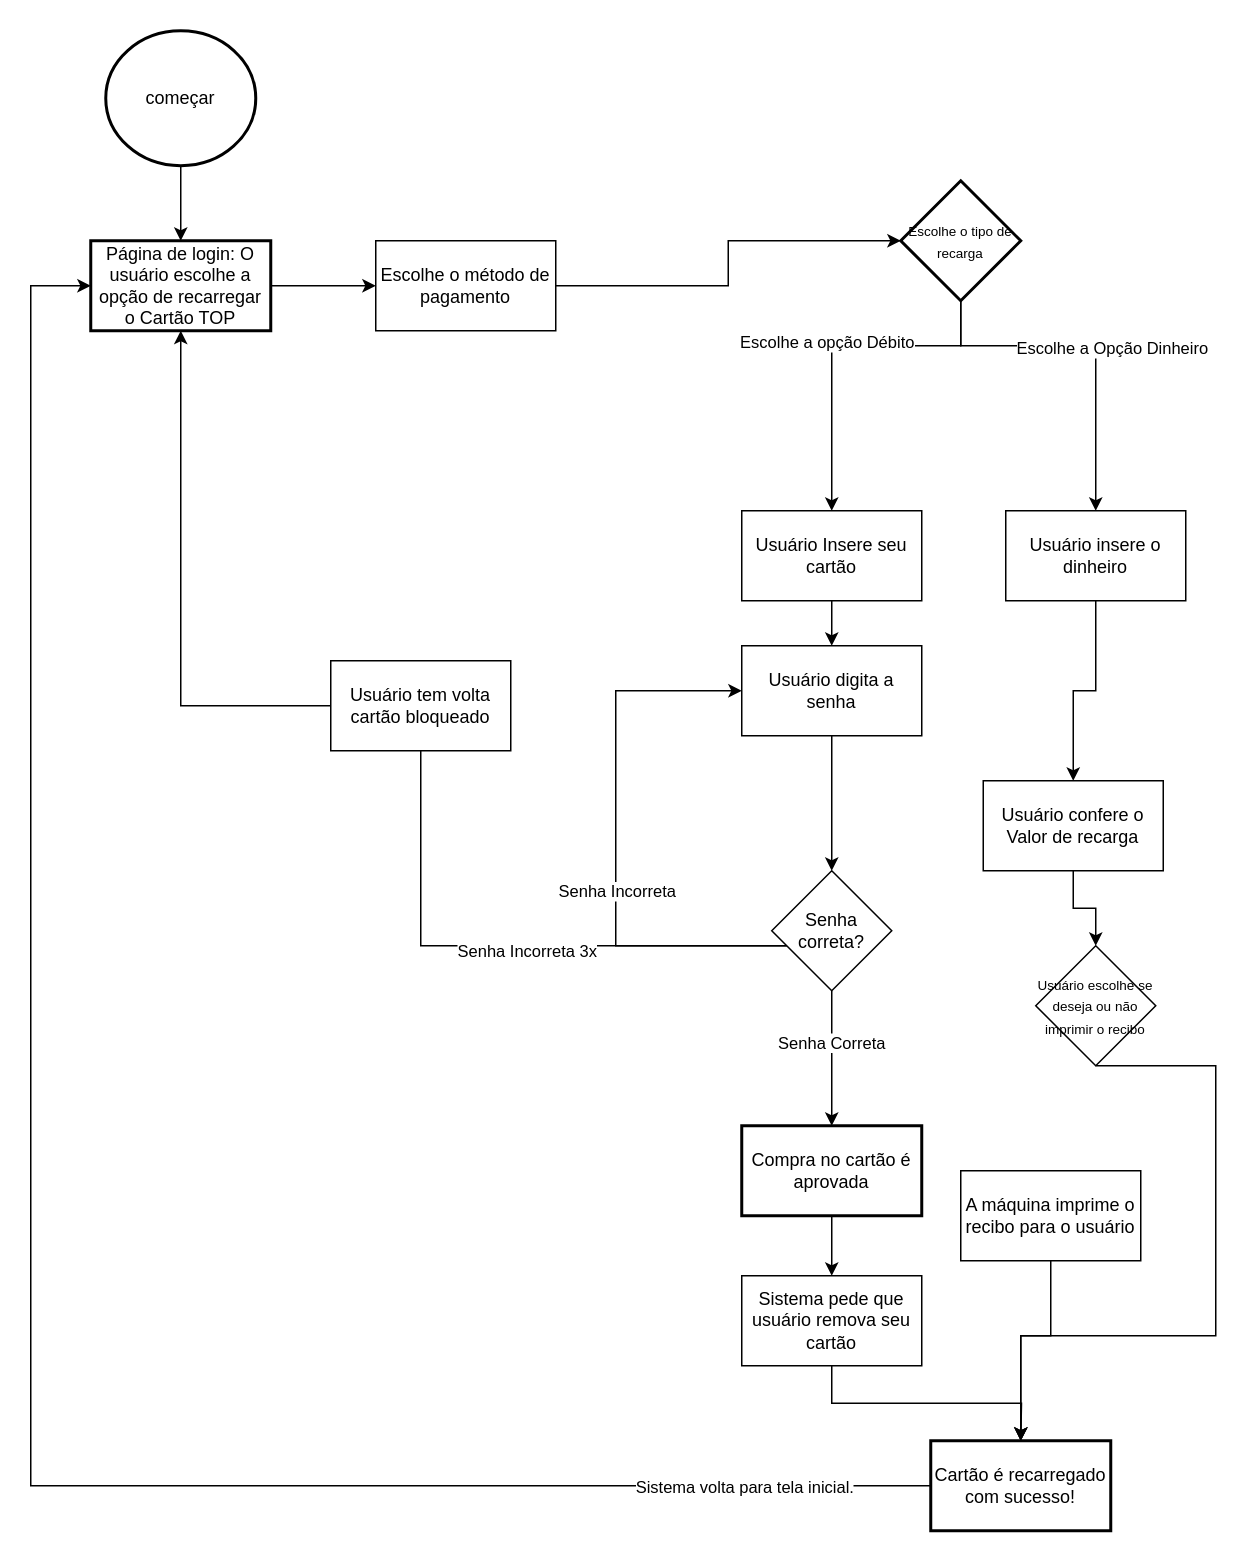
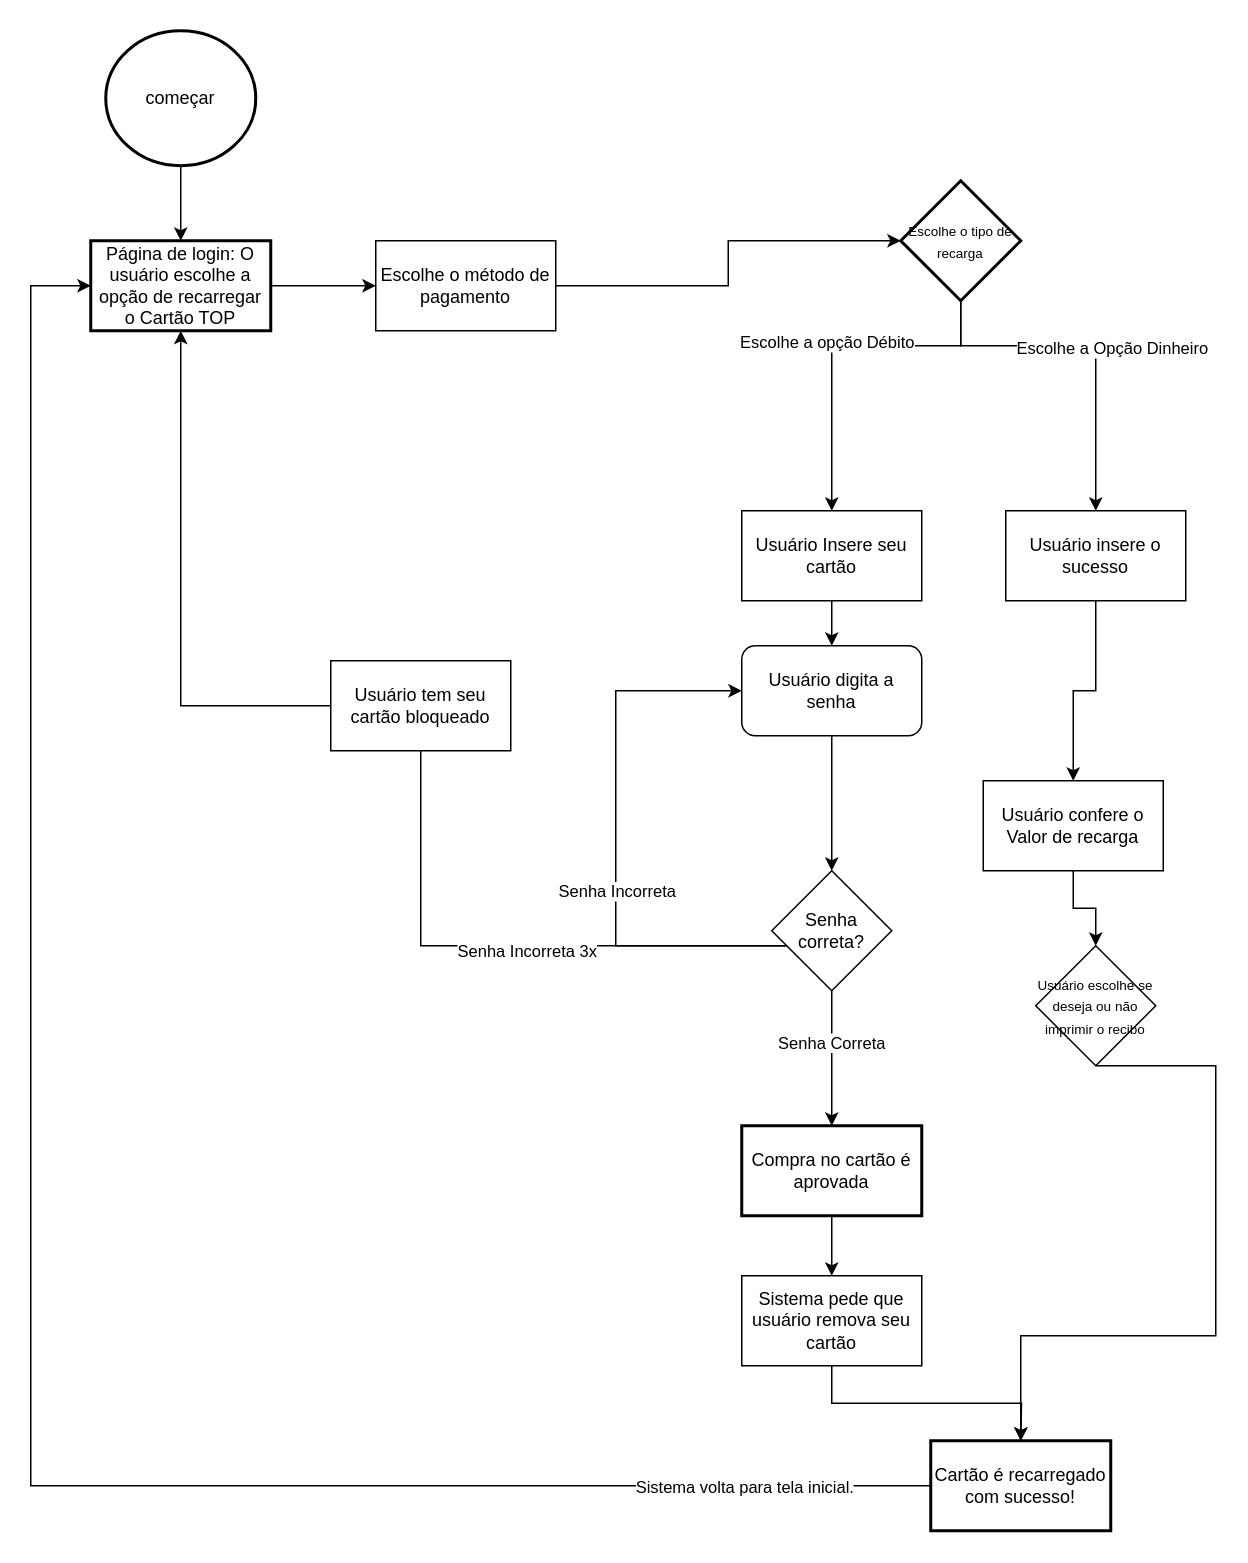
(1096, 556) -> (1096, 556)
(832, 691) -> (832, 691)
(421, 706) -> (421, 706)
(1051, 1216) -> none
(1051, 1296) -> none
